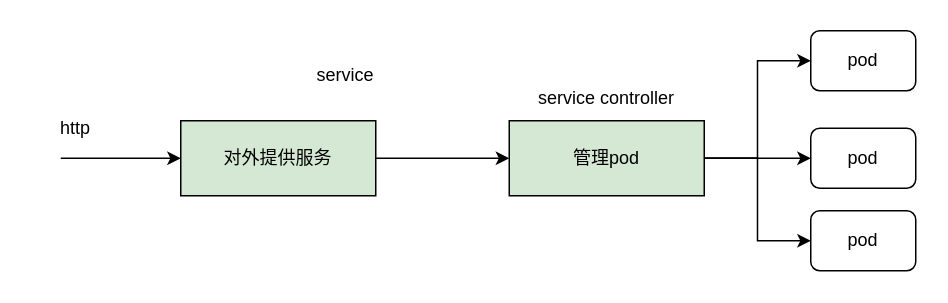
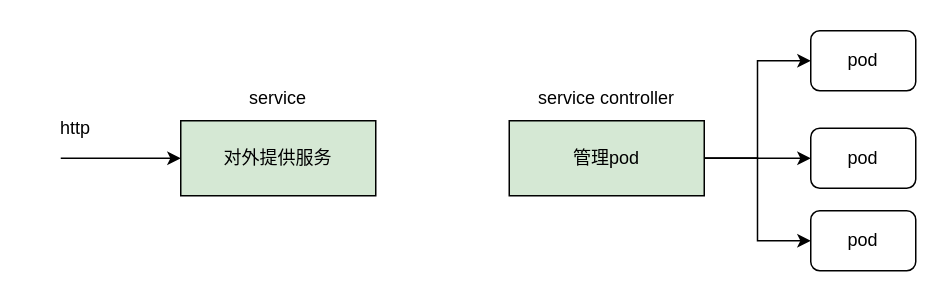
(346, 76) -> (278, 98)
(437, 158) -> none
